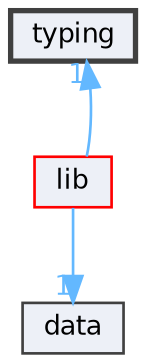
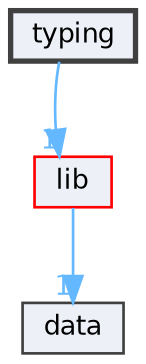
(91, 123) -> (55, 96)
